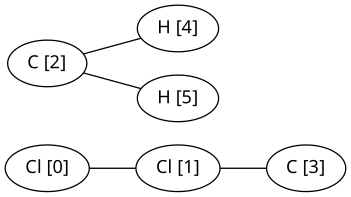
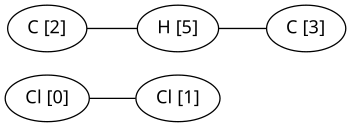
(178, 28) -> none
(243, 168) -> (243, 28)
